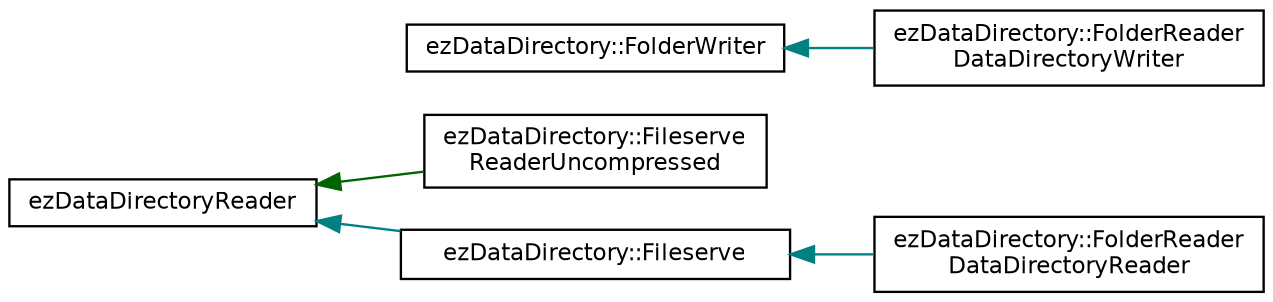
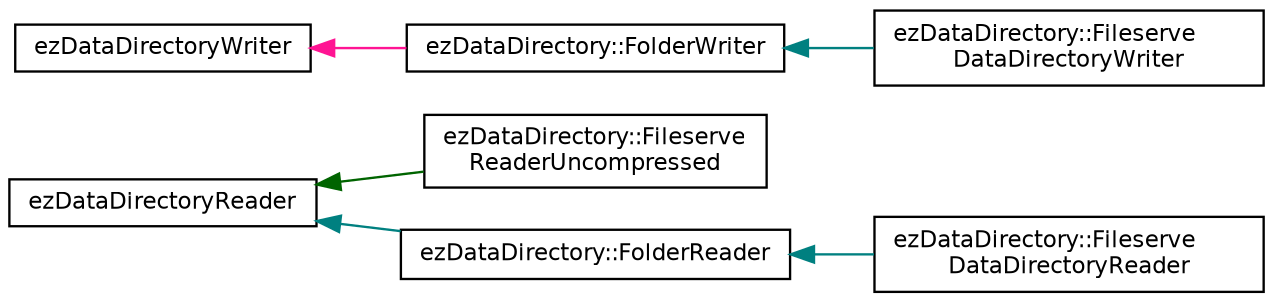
none -> (163, 48)
(1069, 48) -> (1069, 48)
(595, 254) -> (595, 254)
(1069, 254) -> (1069, 254)
